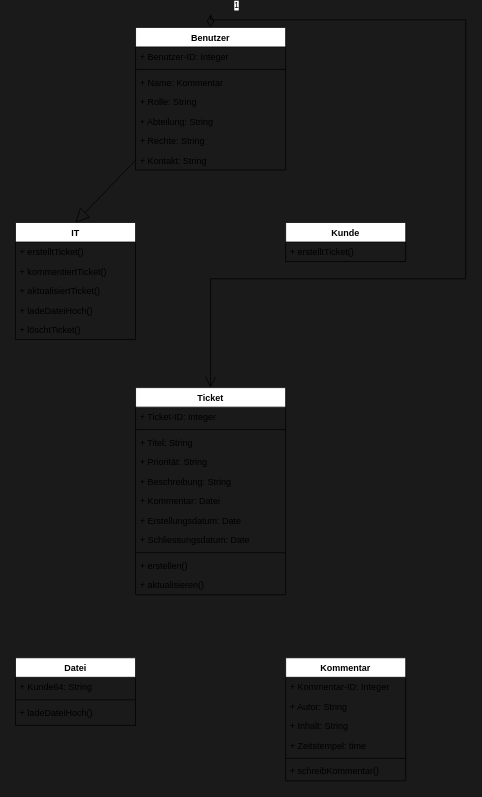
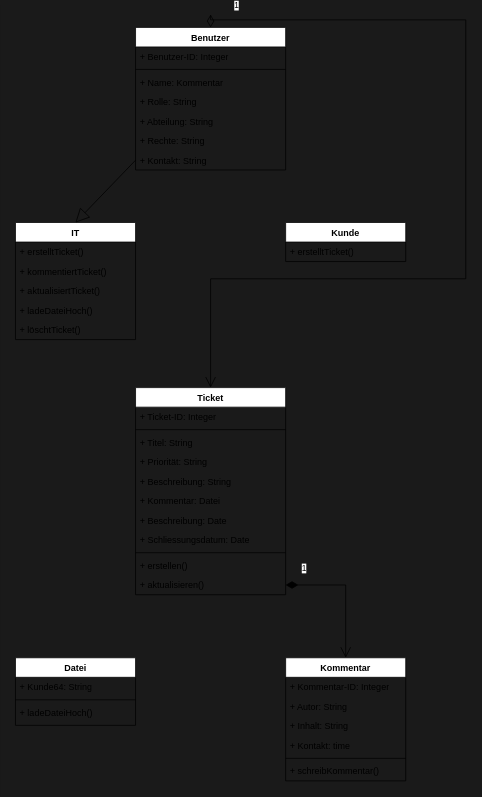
(195, 521) -> (186, 521)
none -> (345, 653)
(331, 746) -> (323, 746)
